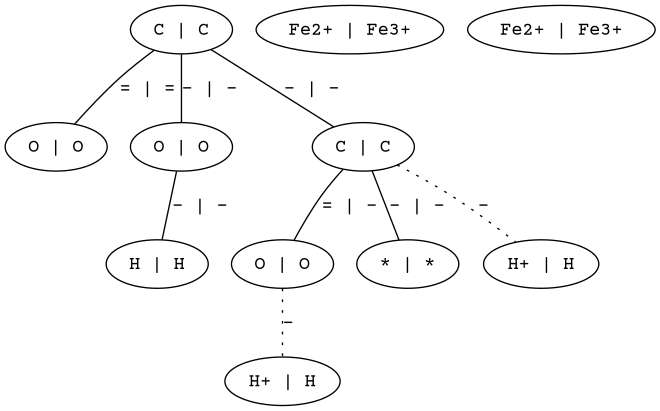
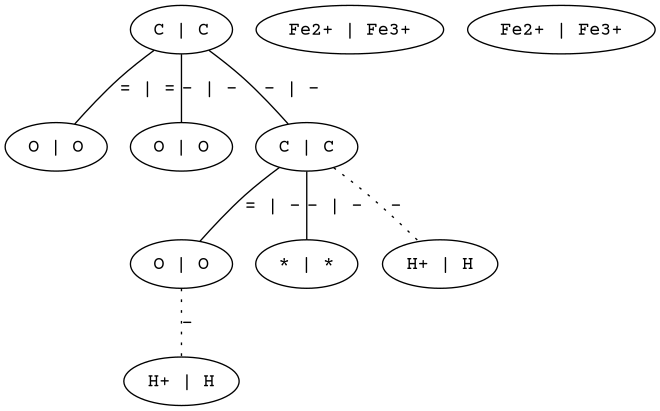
(157, 264) -> none
